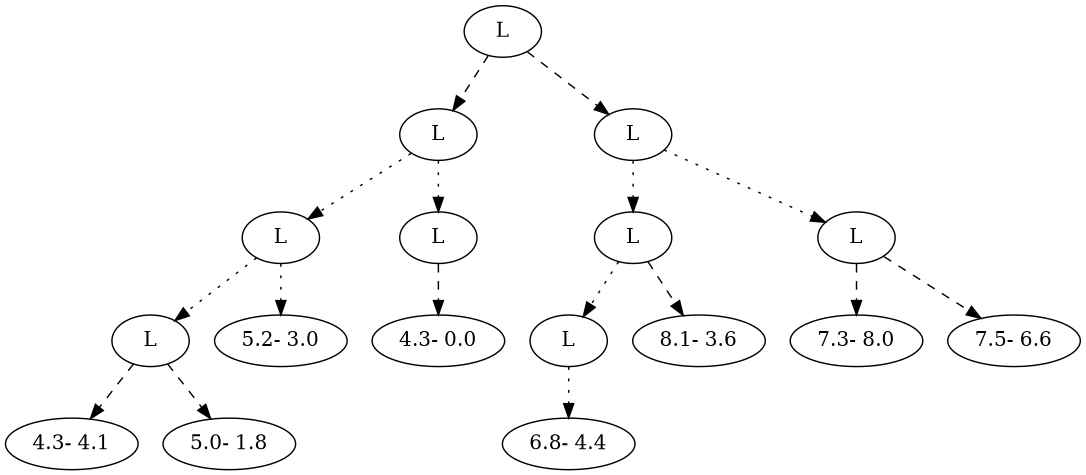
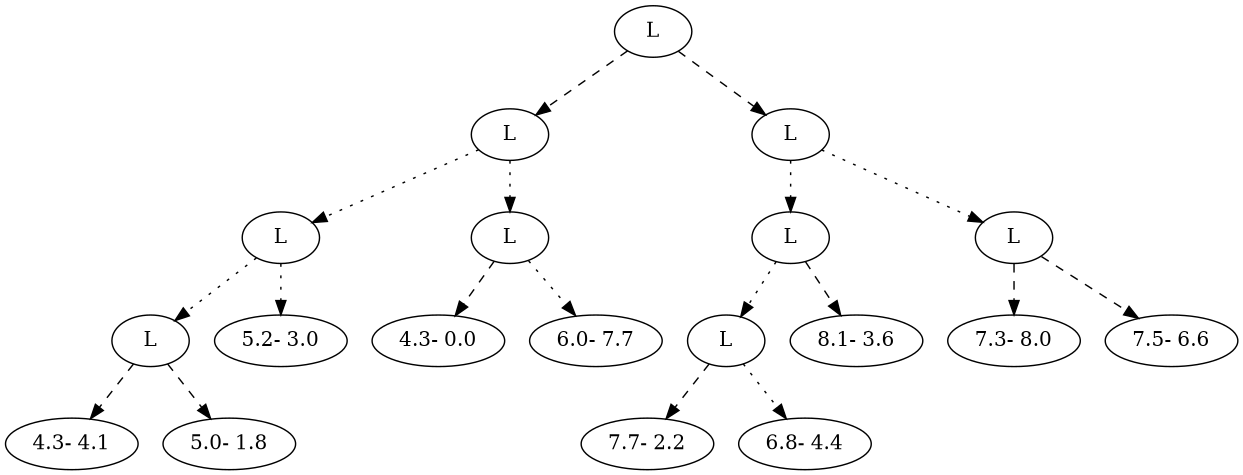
none -> (596, 341)
none -> (647, 444)
